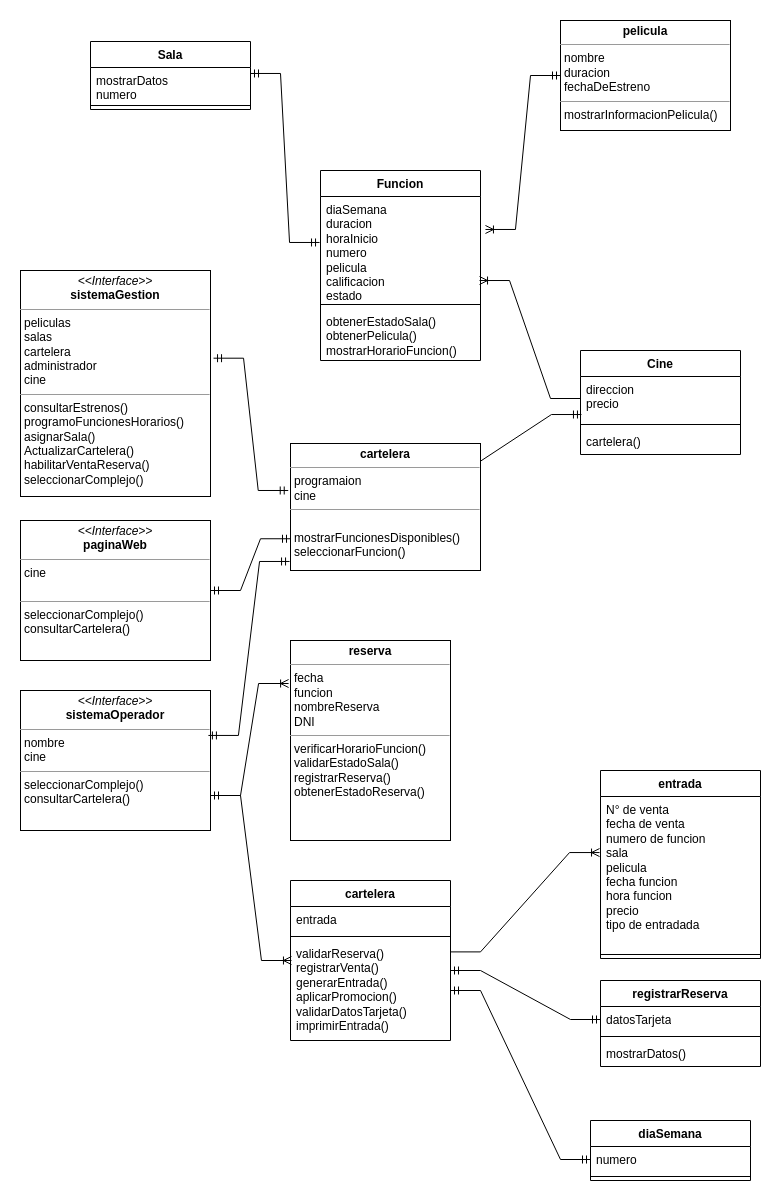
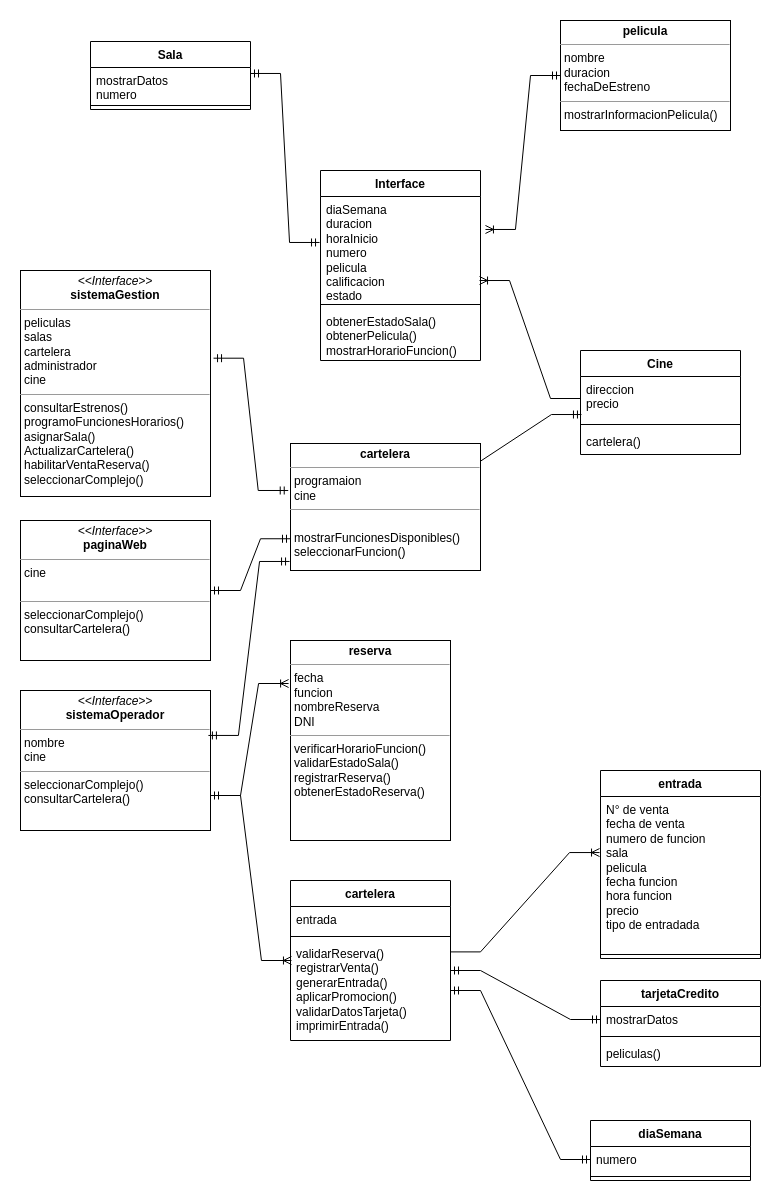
(401, 185) -> (401, 185)
(681, 995) -> (681, 995)
(647, 1021) -> (647, 1021)
(654, 1055) -> (639, 1055)
